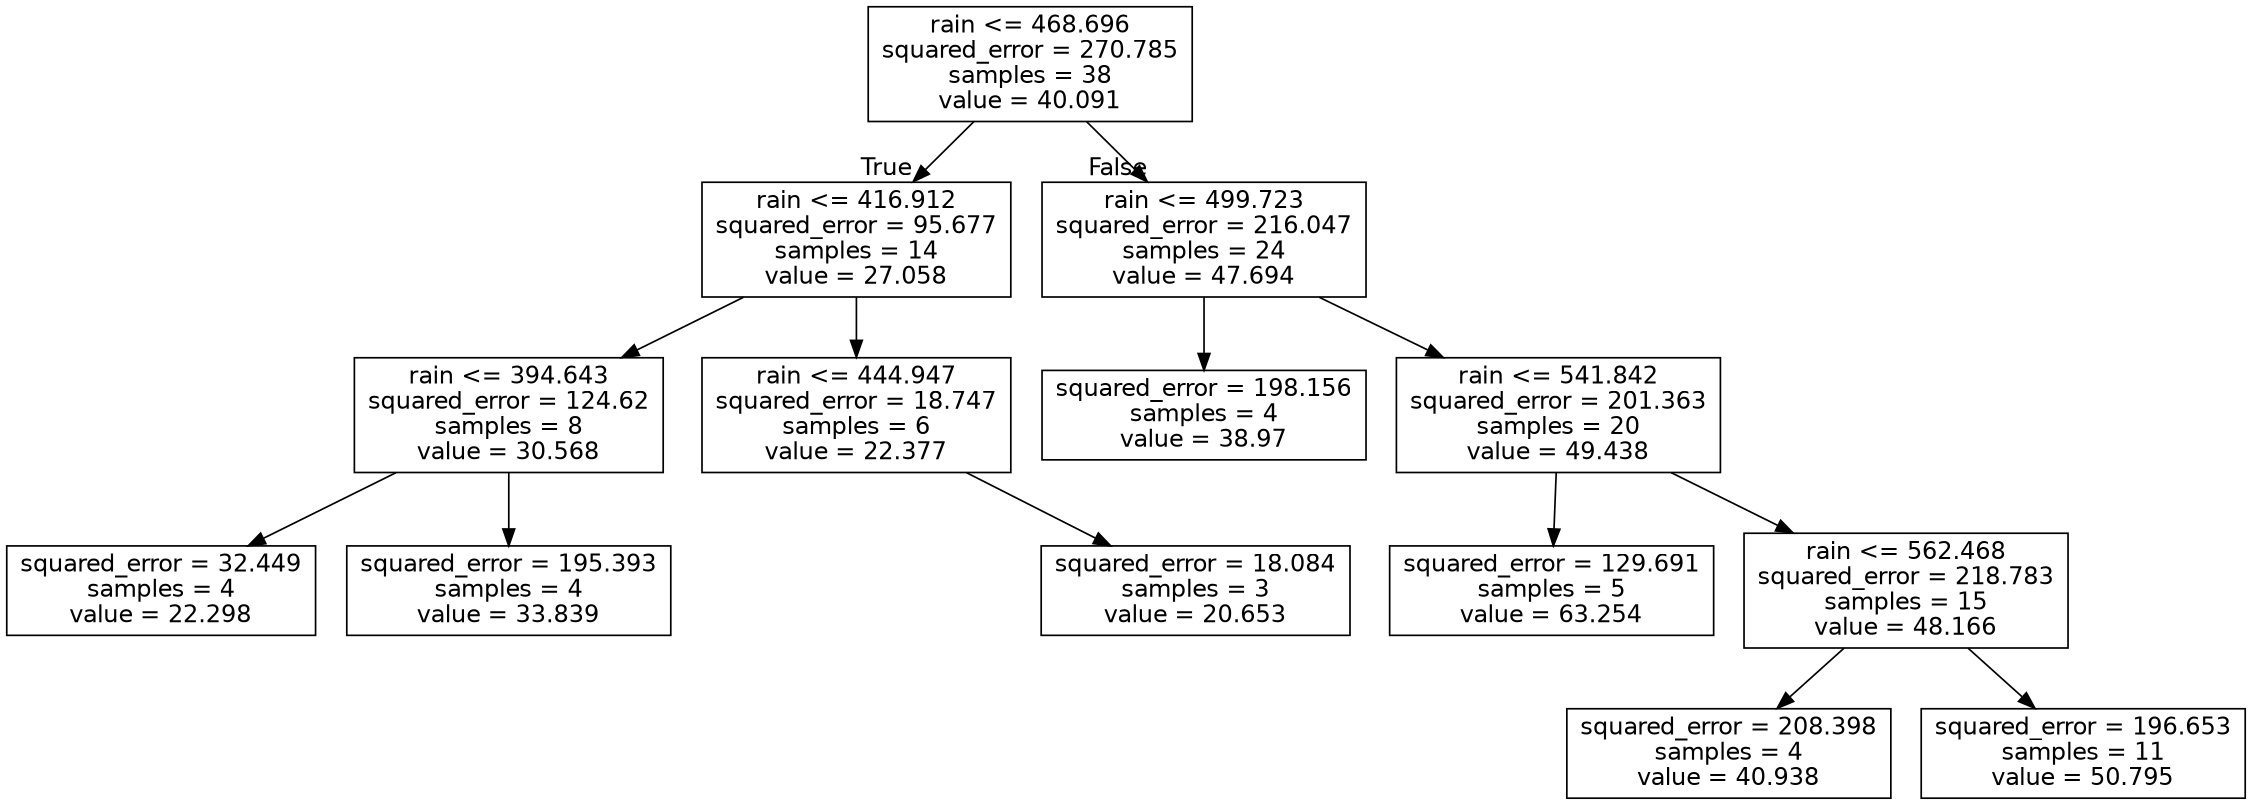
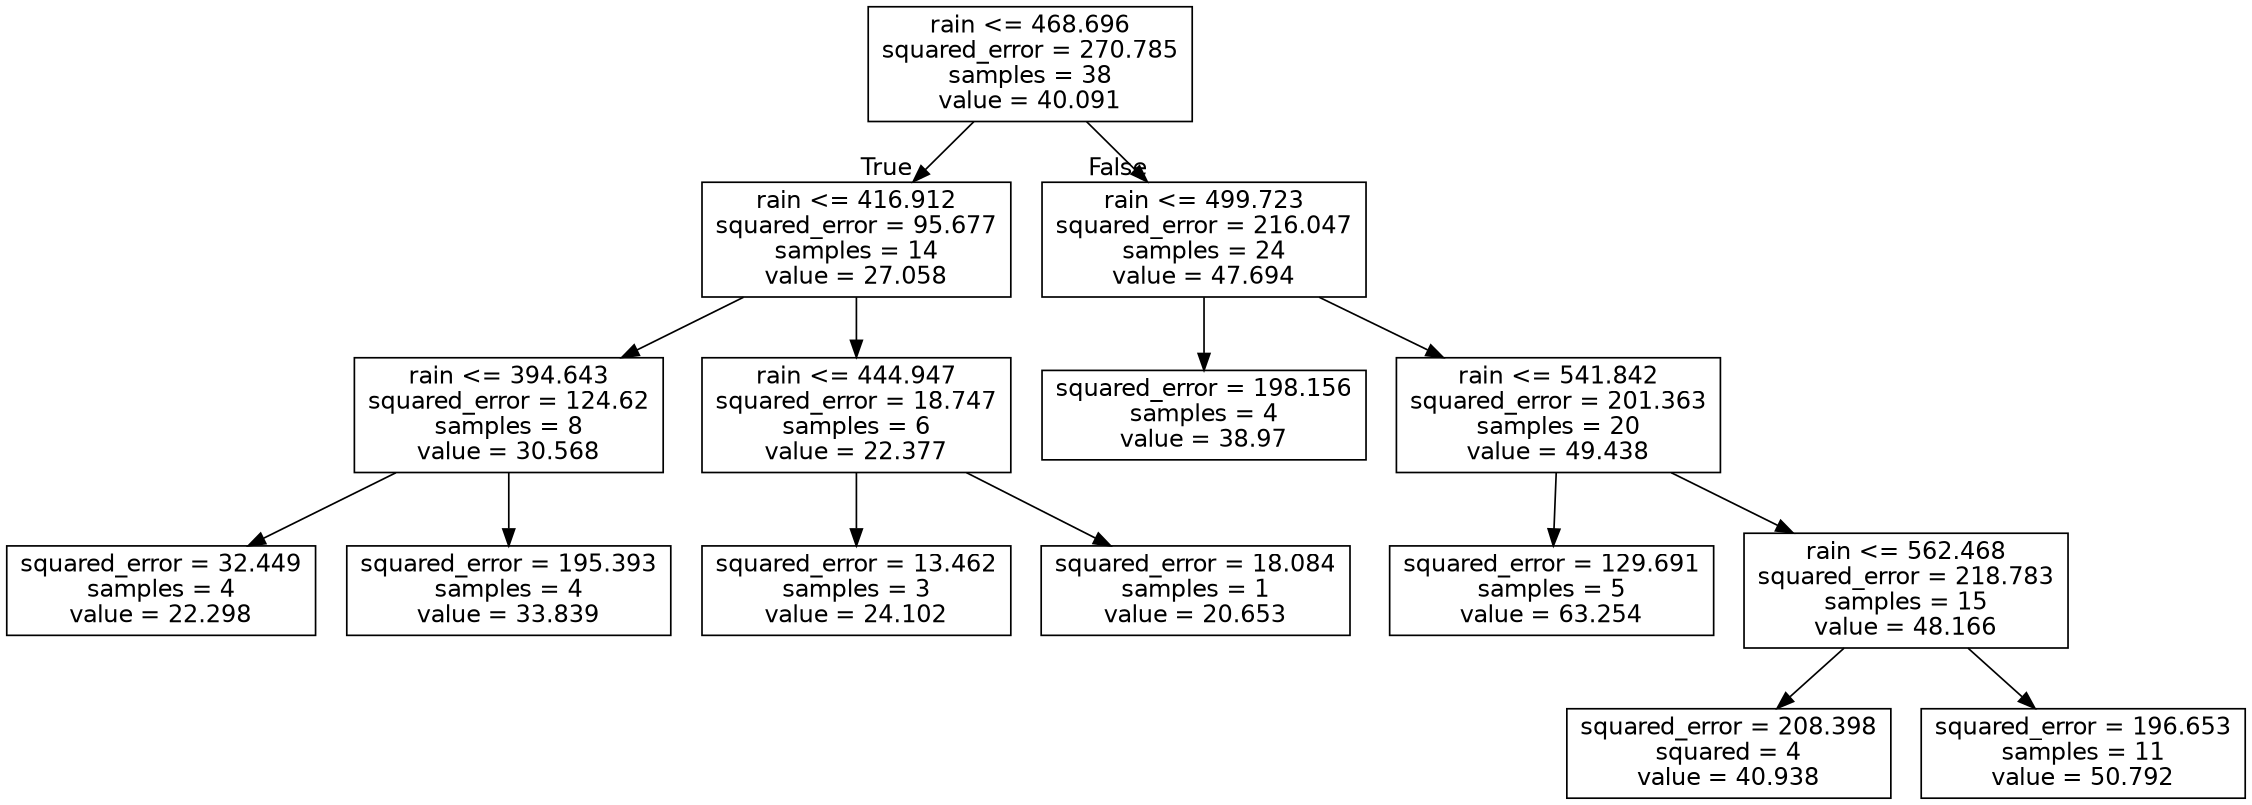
none -> (856, 591)
(1196, 591) -> (1196, 591)
(1729, 753) -> (1729, 753)
(2083, 753) -> (2083, 753)
